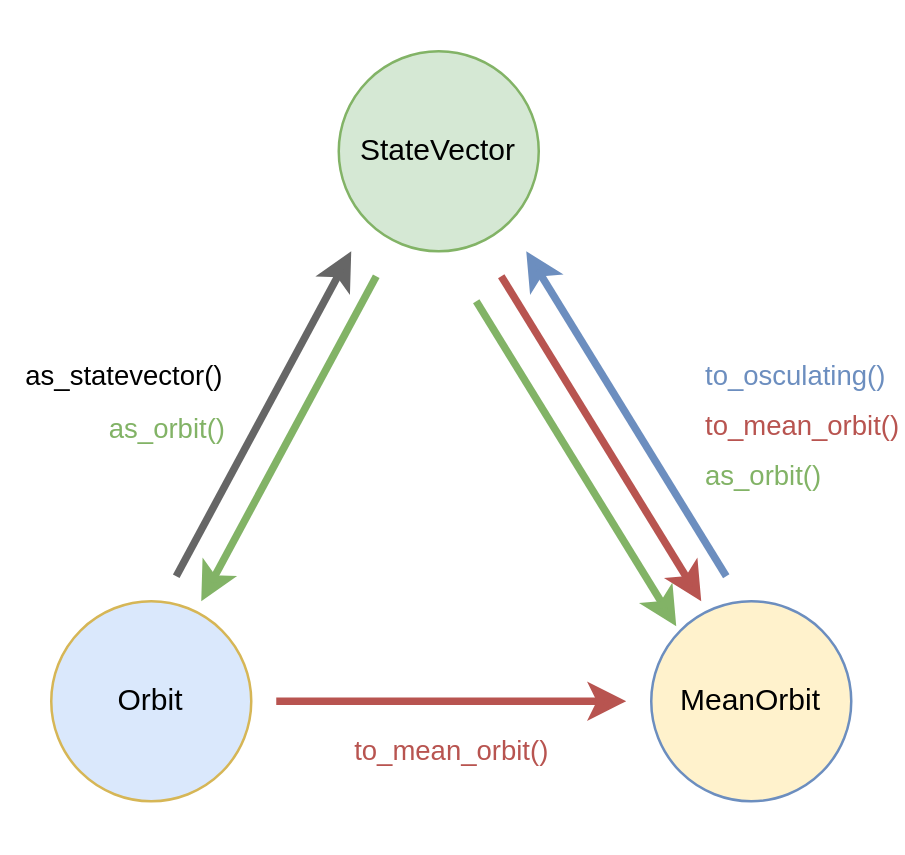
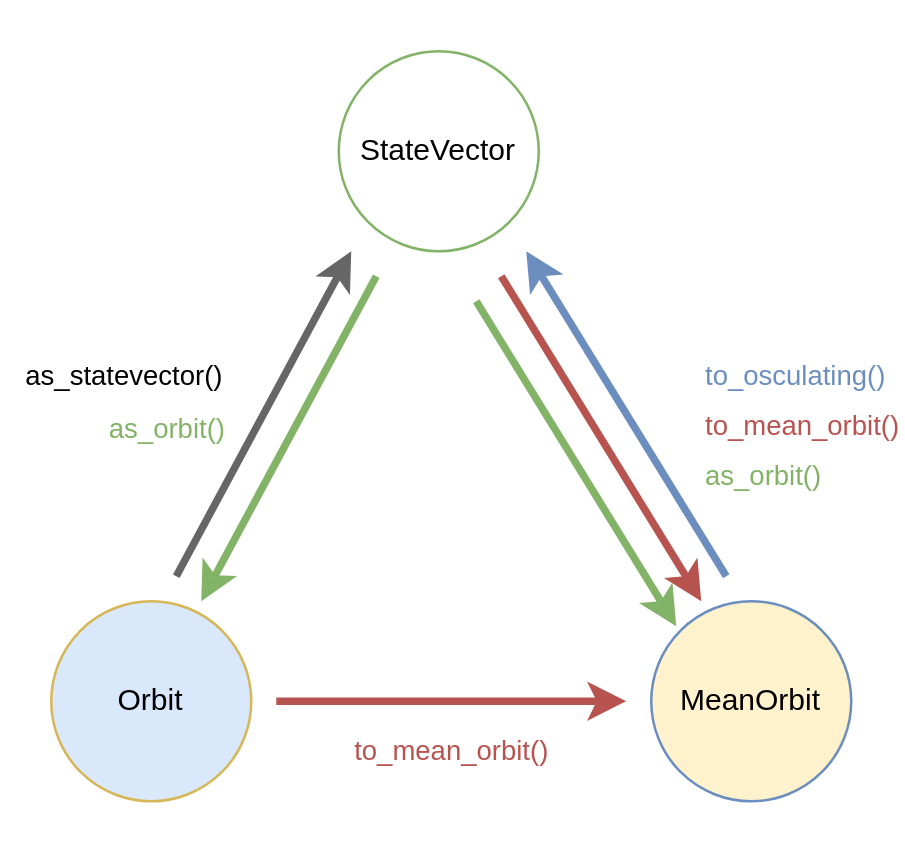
(439, 151) -> (439, 151)
